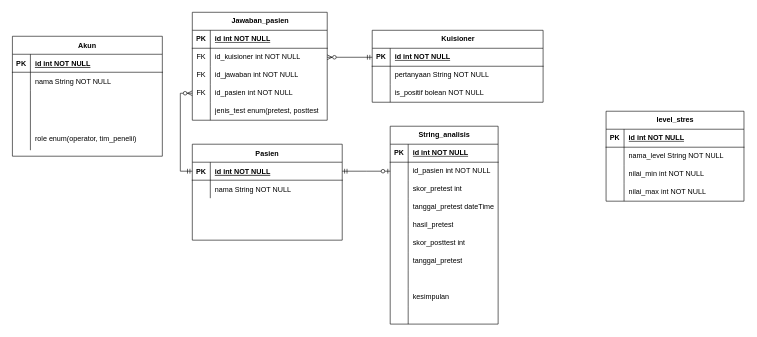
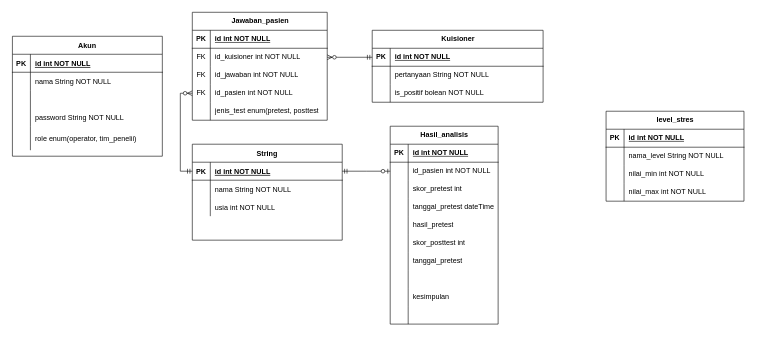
none -> (96, 117)
(445, 135) -> (445, 135)
(267, 154) -> (267, 154)
none -> (276, 207)
